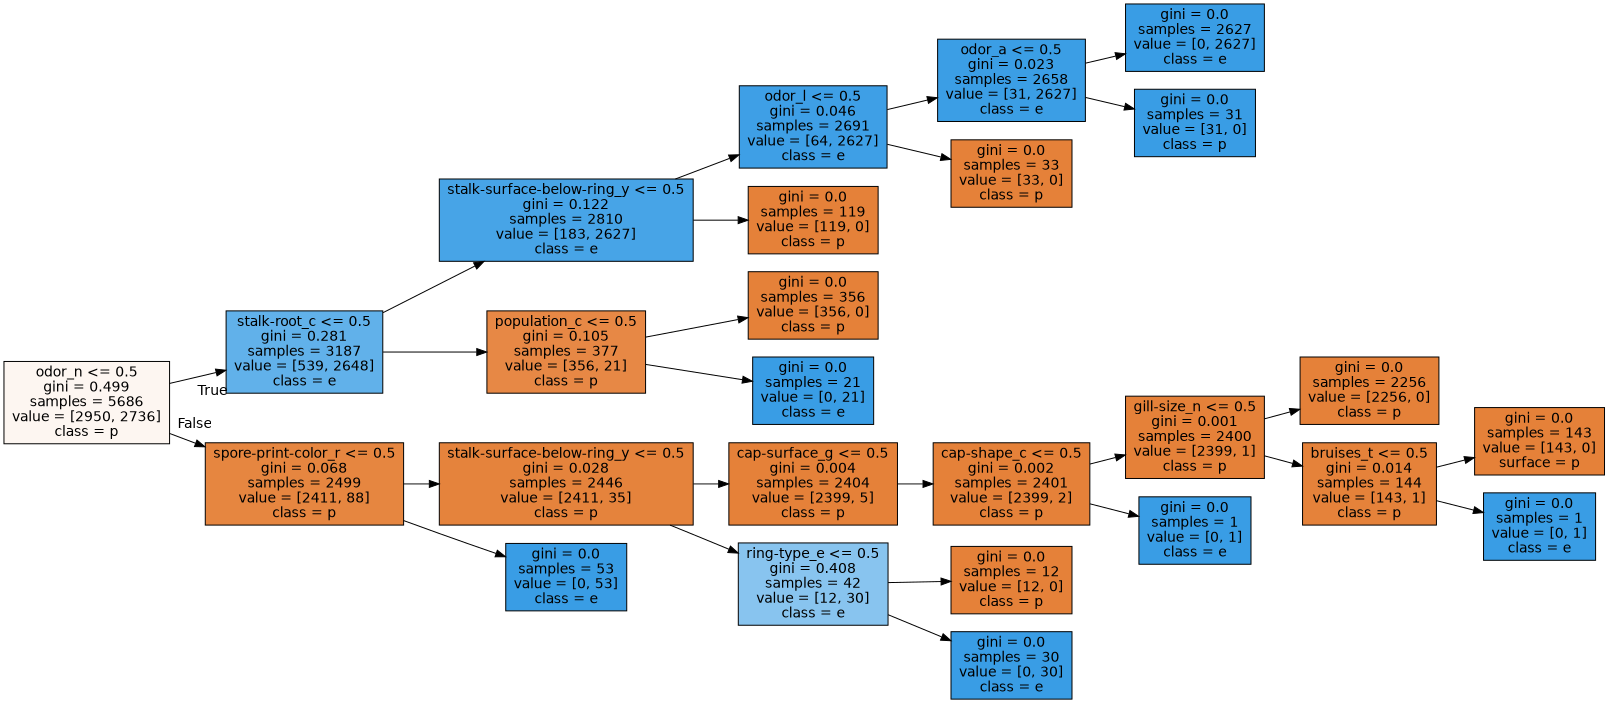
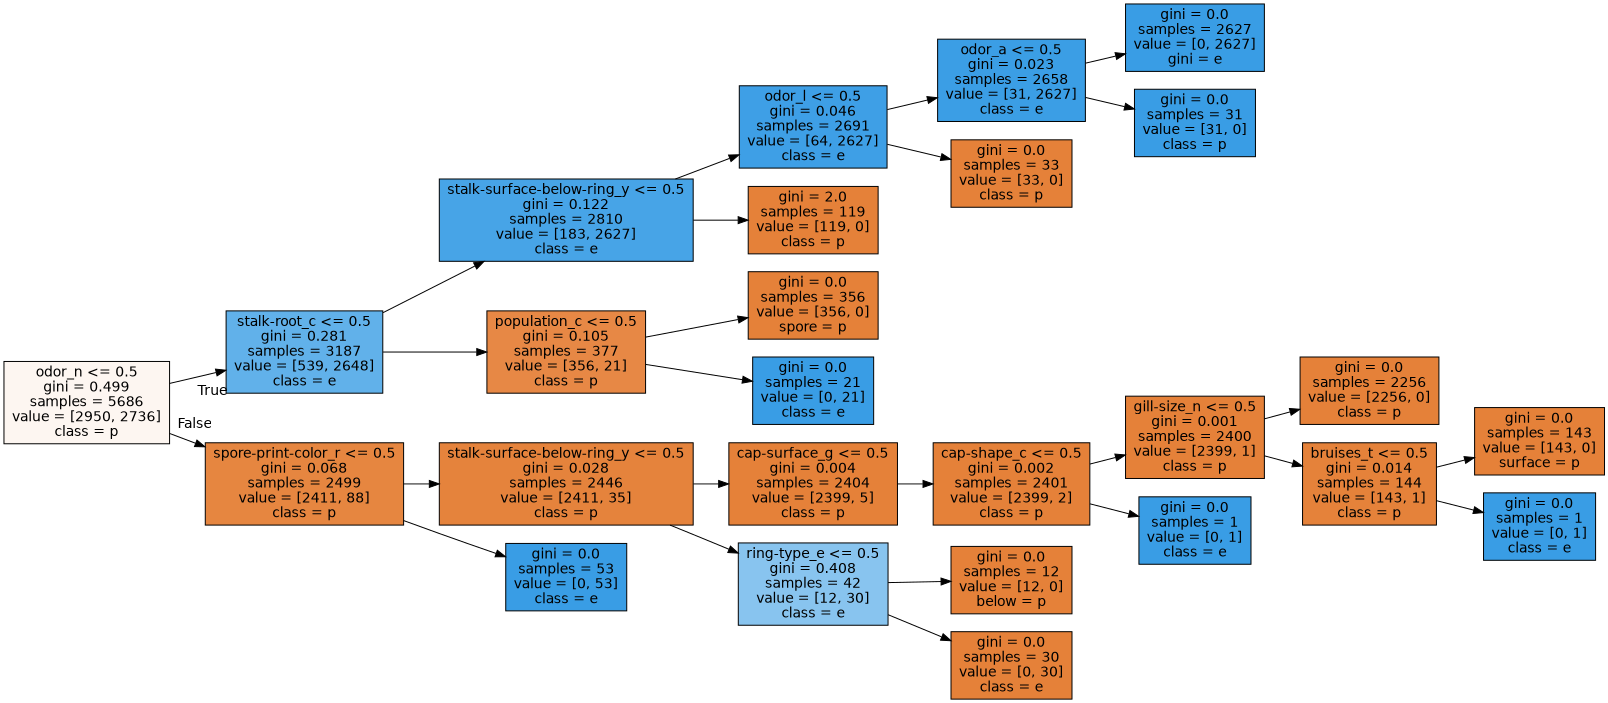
(1195, 38) -> (1195, 38)
(813, 220) -> (813, 220)
(813, 305) -> (813, 305)
(1012, 580) -> (1012, 580)
(1012, 665) -> (1012, 665)
